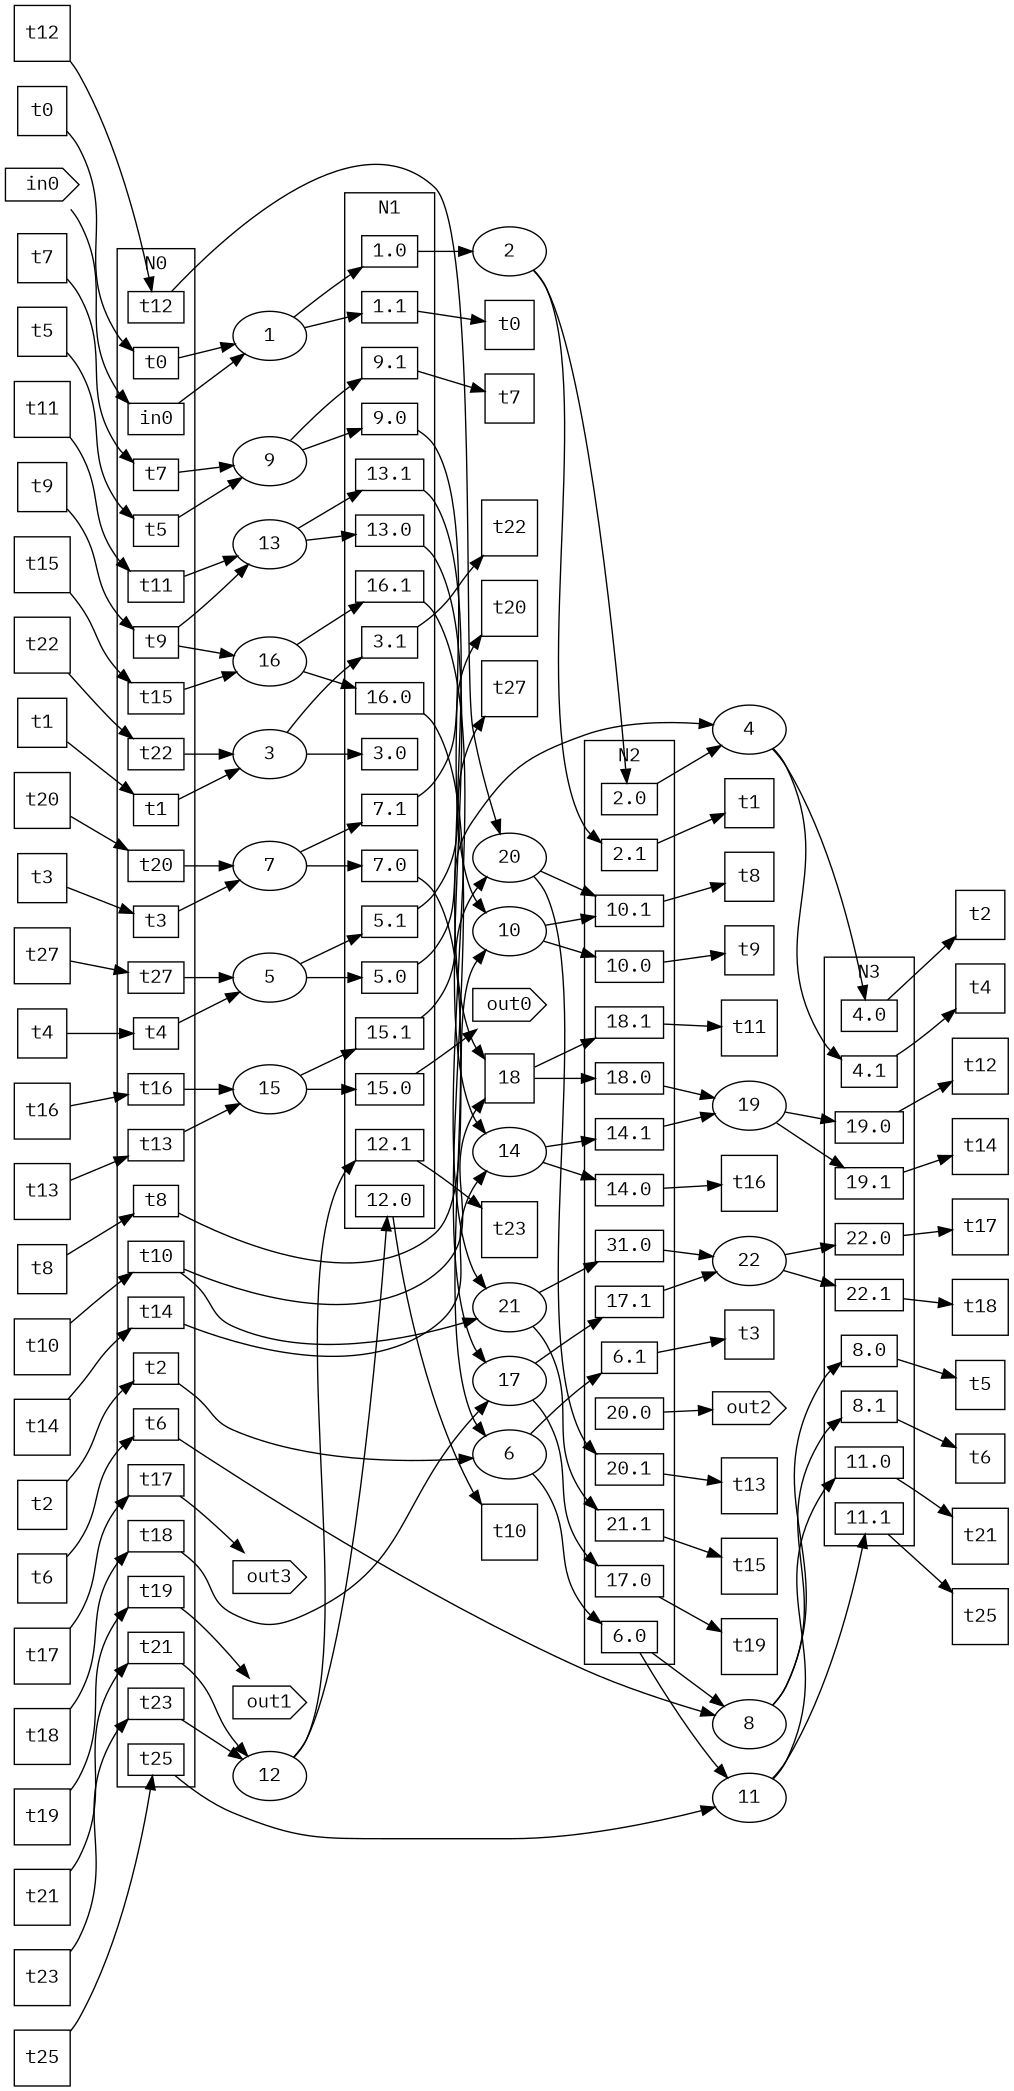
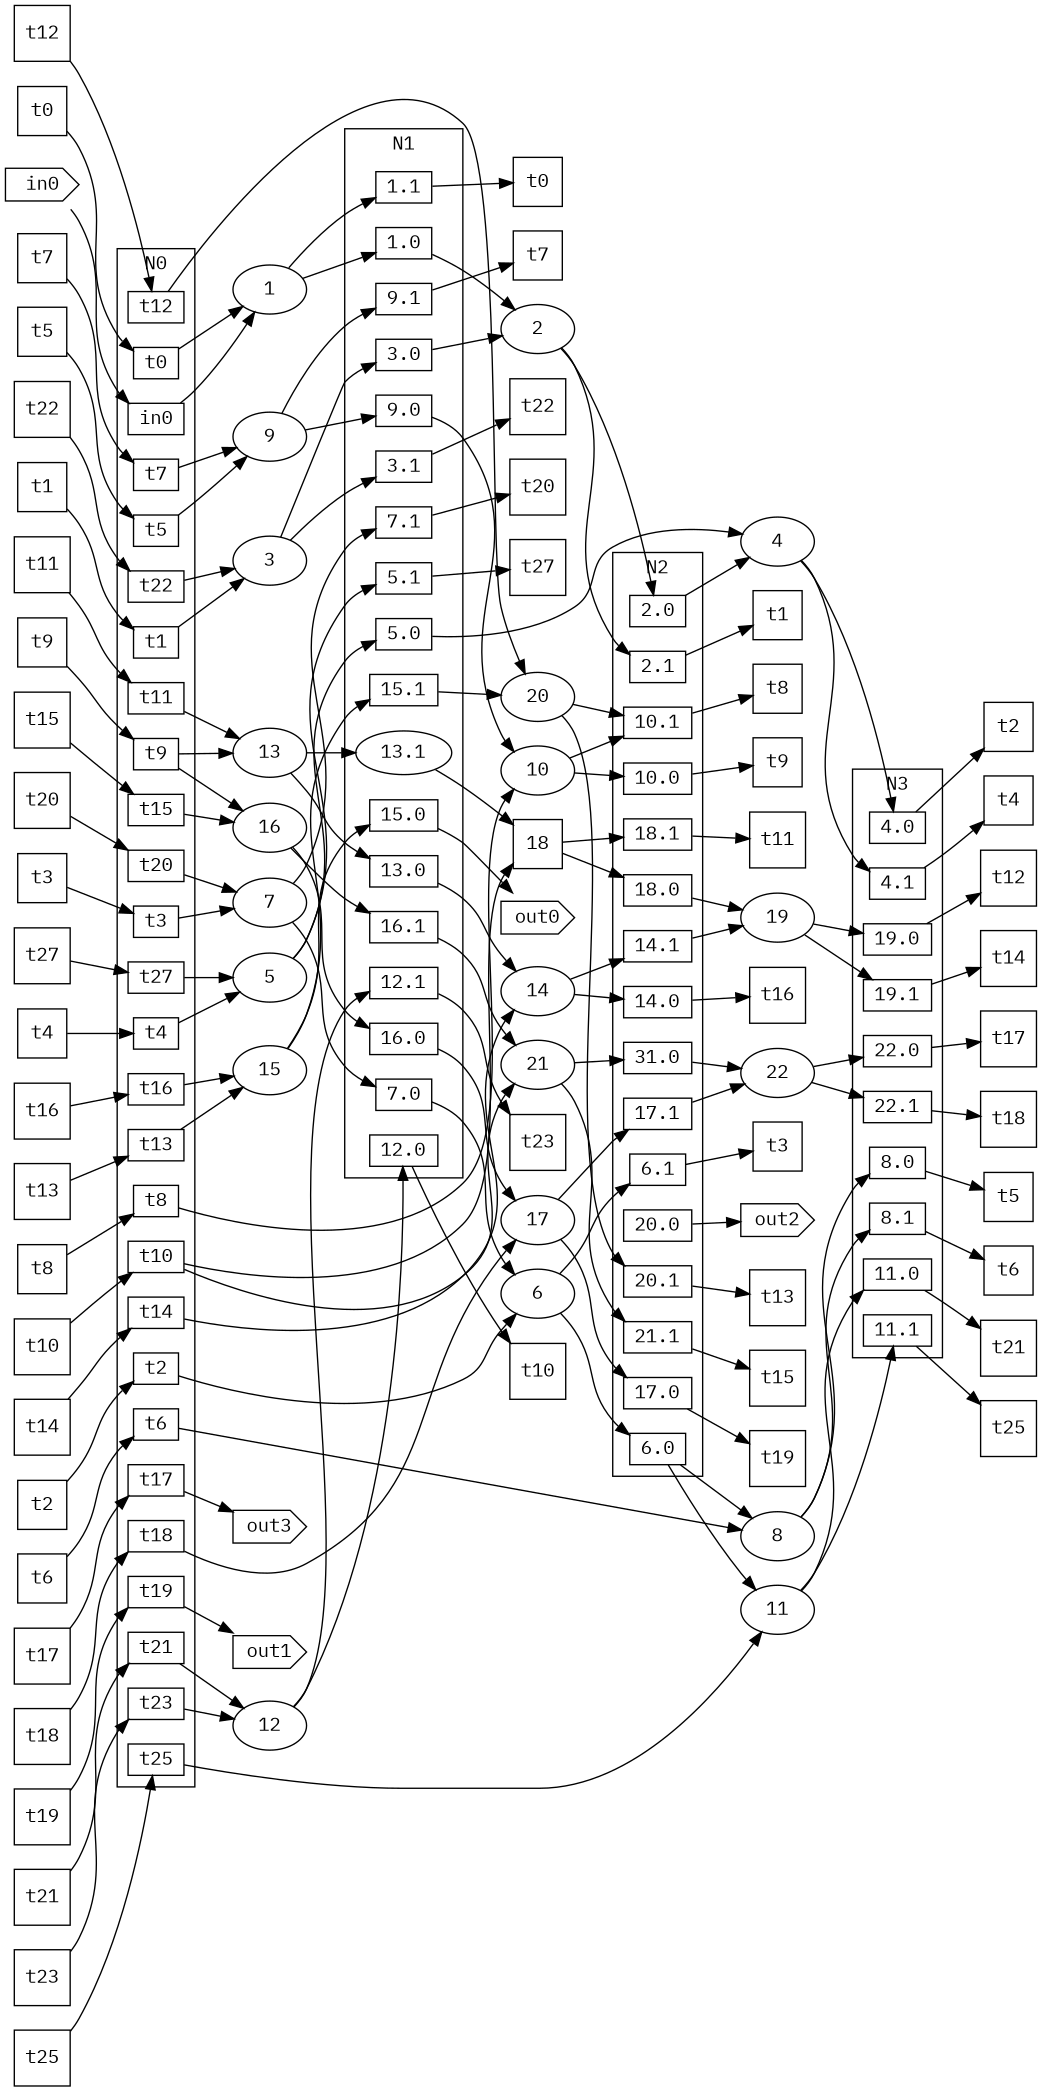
none -> (453, 345)
(390, 475) -> (404, 753)
